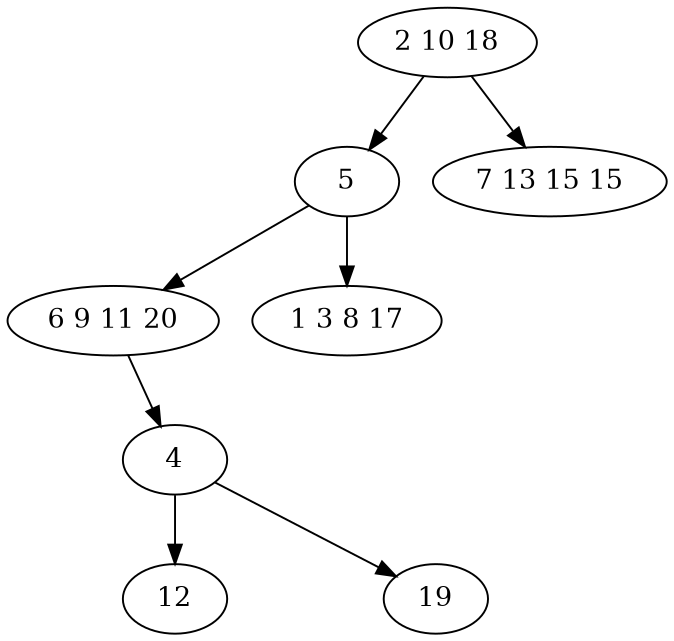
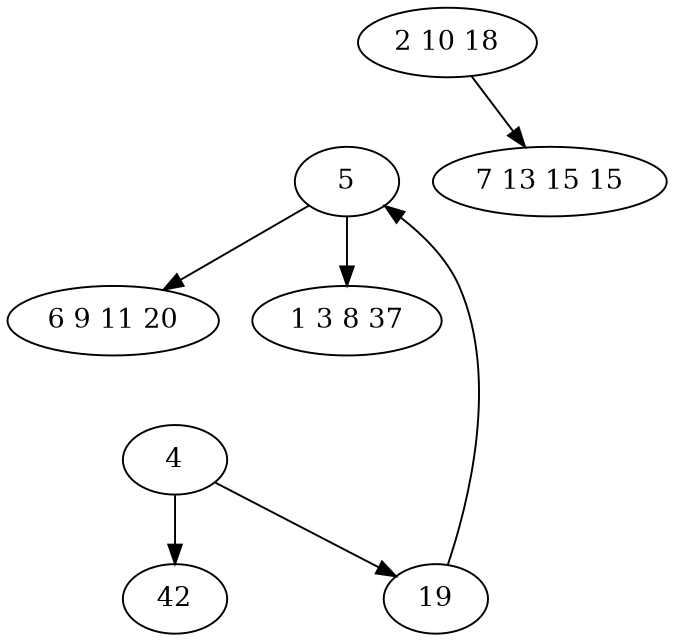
(402, 105) -> (478, 380)
(347, 321) -> (347, 321)
(140, 382) -> none
(175, 599) -> (175, 599)
